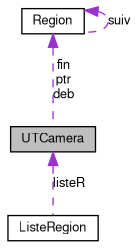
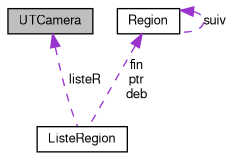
(53, 87) -> (112, 86)
